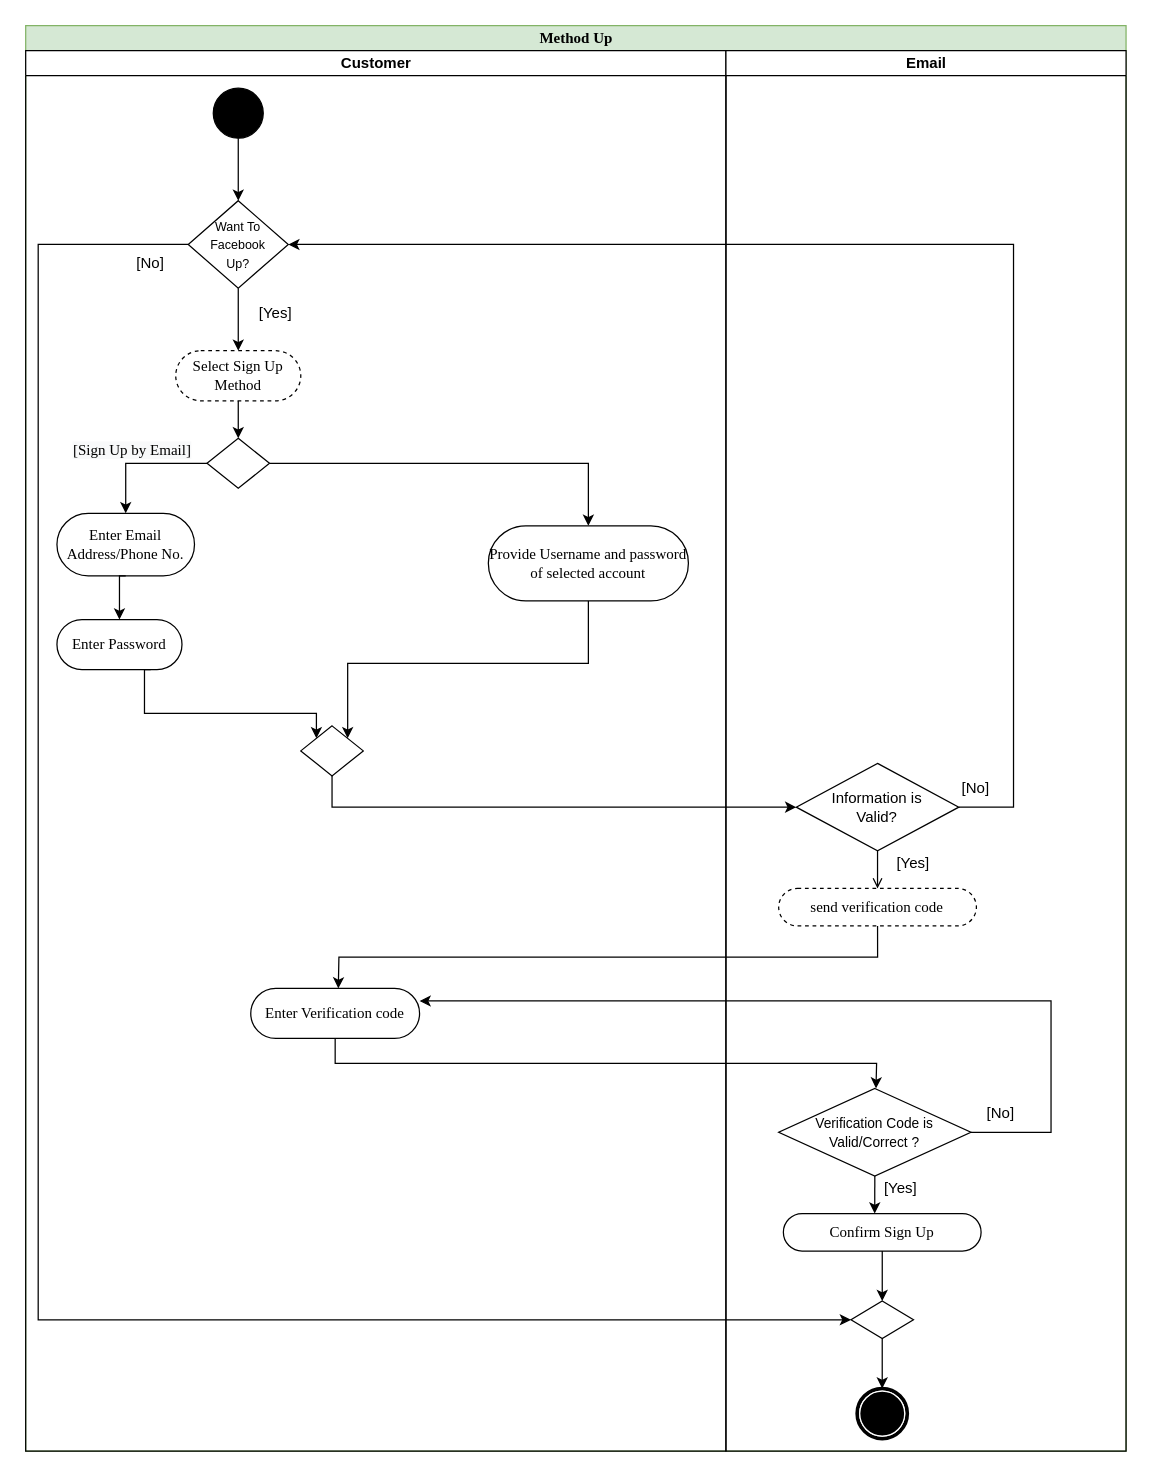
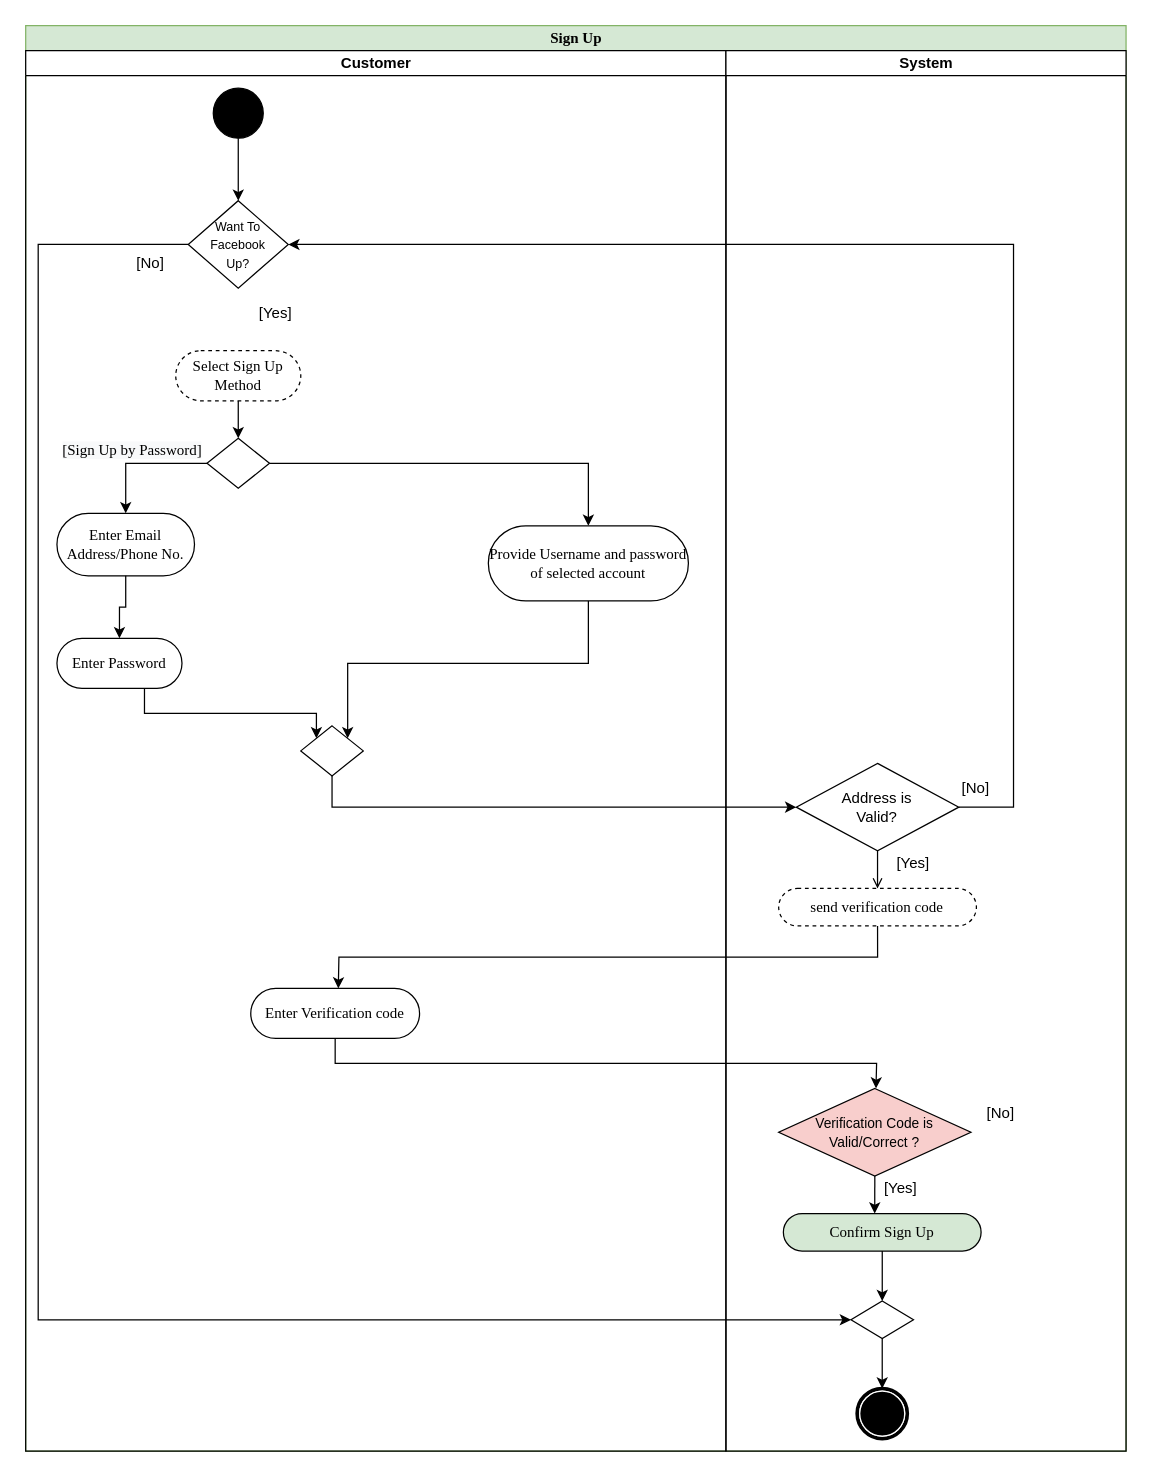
(576, 38) -> (576, 38)
(926, 63) -> (926, 63)
(238, 315) -> none
(133, 432) -> (133, 432)
(119, 644) -> (119, 663)
(877, 807) -> (877, 807)
(845, 1001) -> none
(874, 1132) -> (874, 1132)
(882, 1232) -> (882, 1232)
